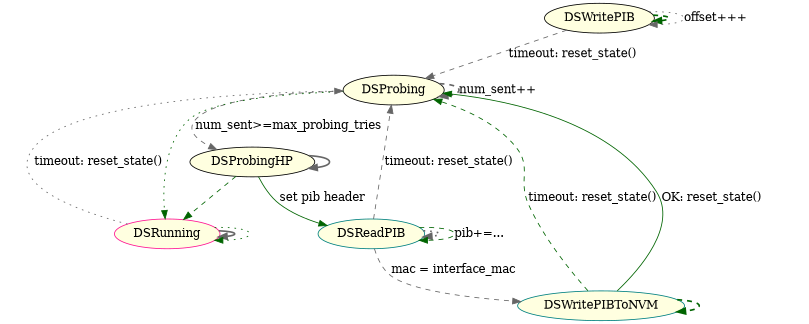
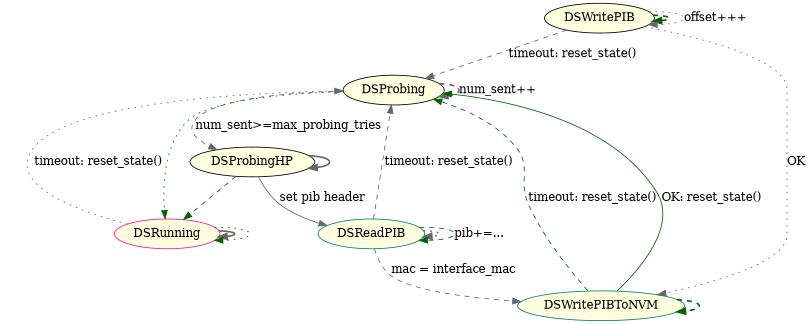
none -> (787, 151)
(283, 207) -> (283, 207)
